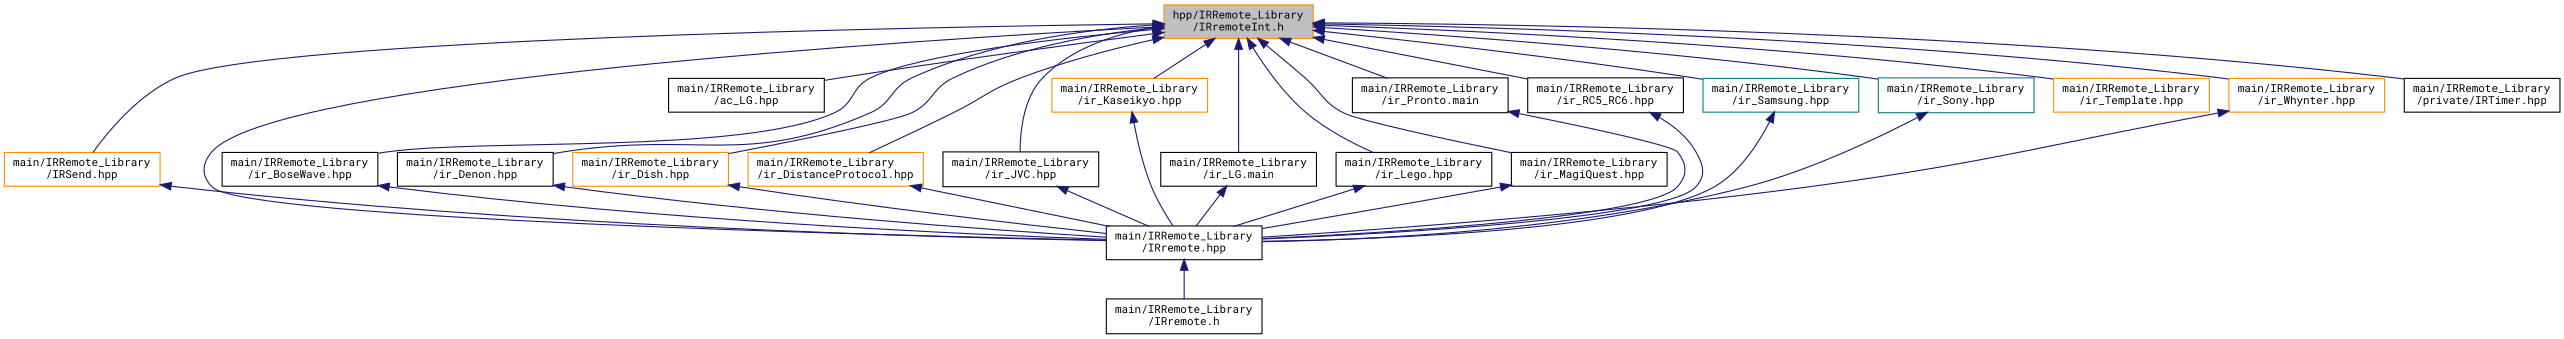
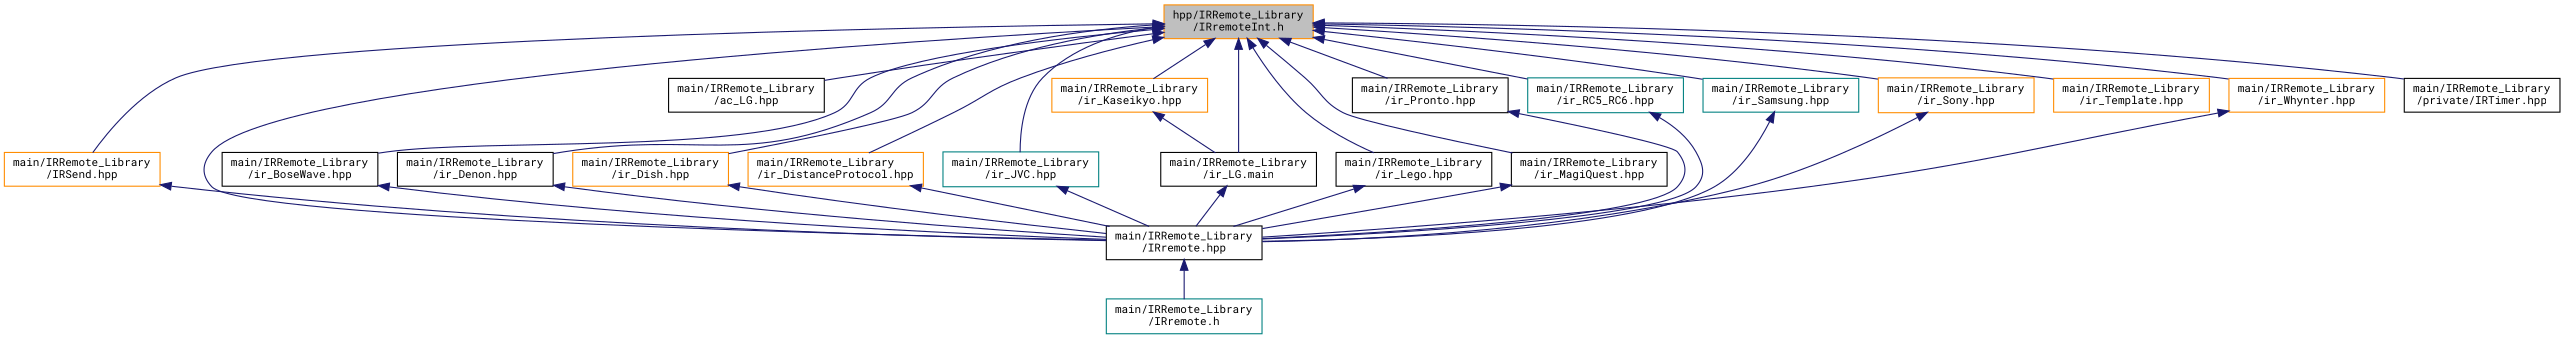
(1430, 95) -> (1430, 95)
(1606, 95) -> (1606, 95)
(1956, 95) -> (1956, 95)
(1021, 169) -> (1021, 169)
(1148, 177) -> (1189, 136)
(1184, 316) -> (1184, 316)
